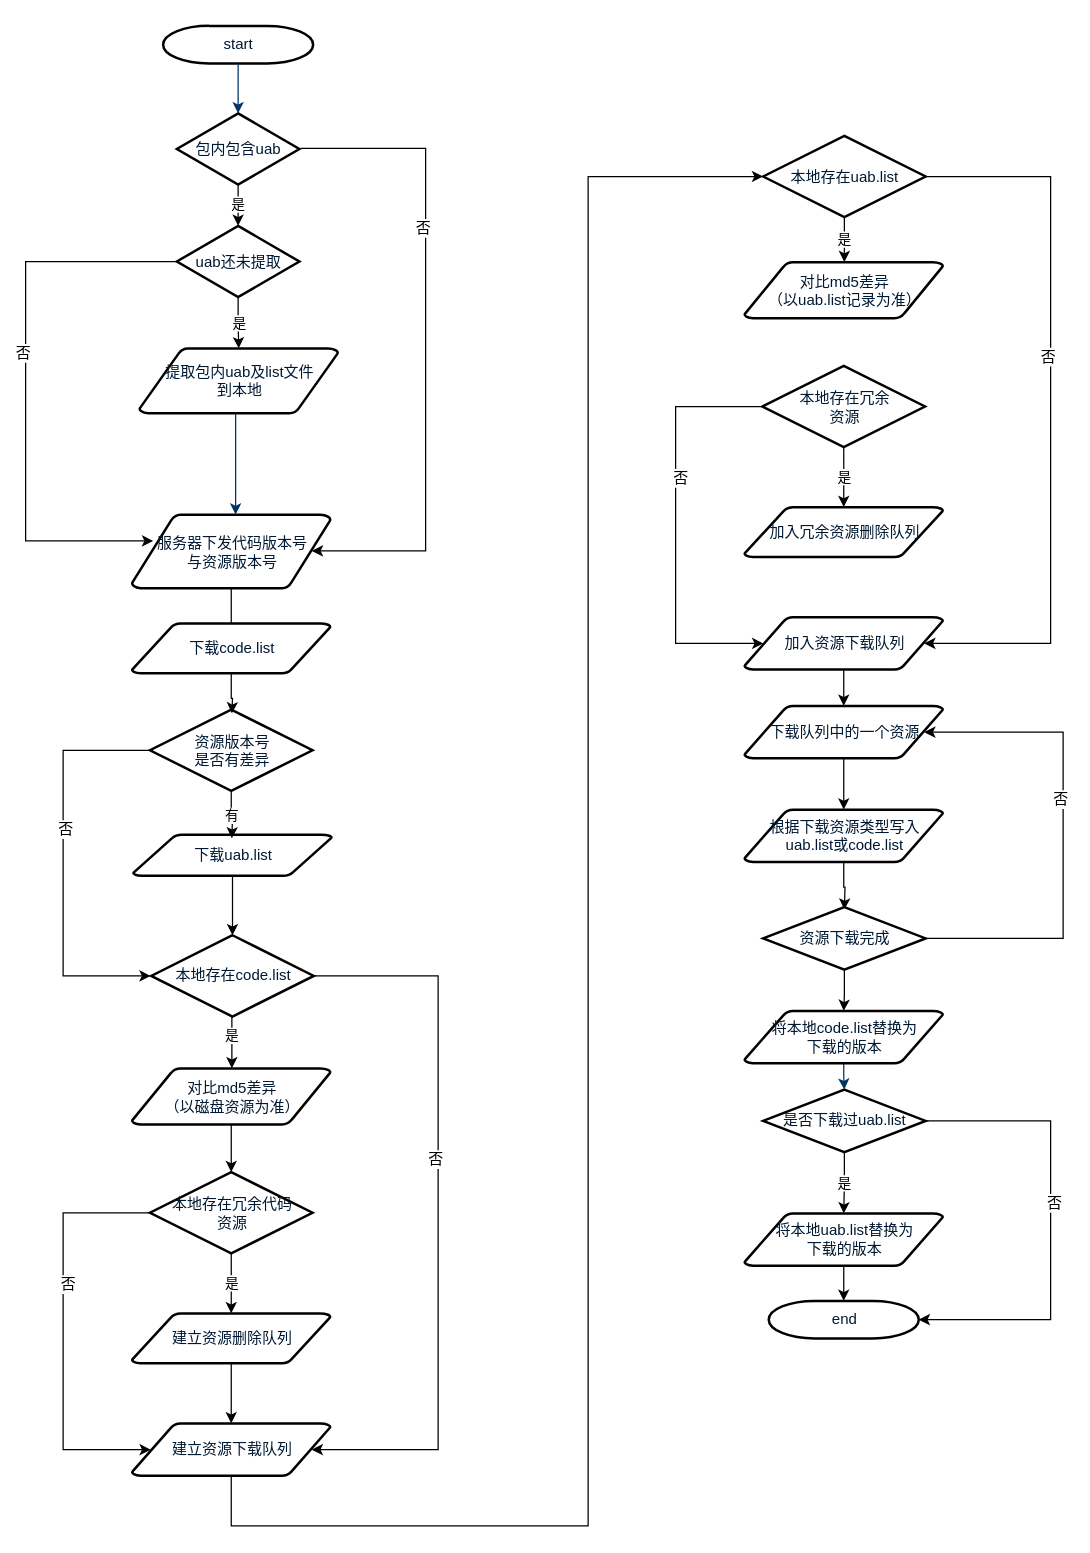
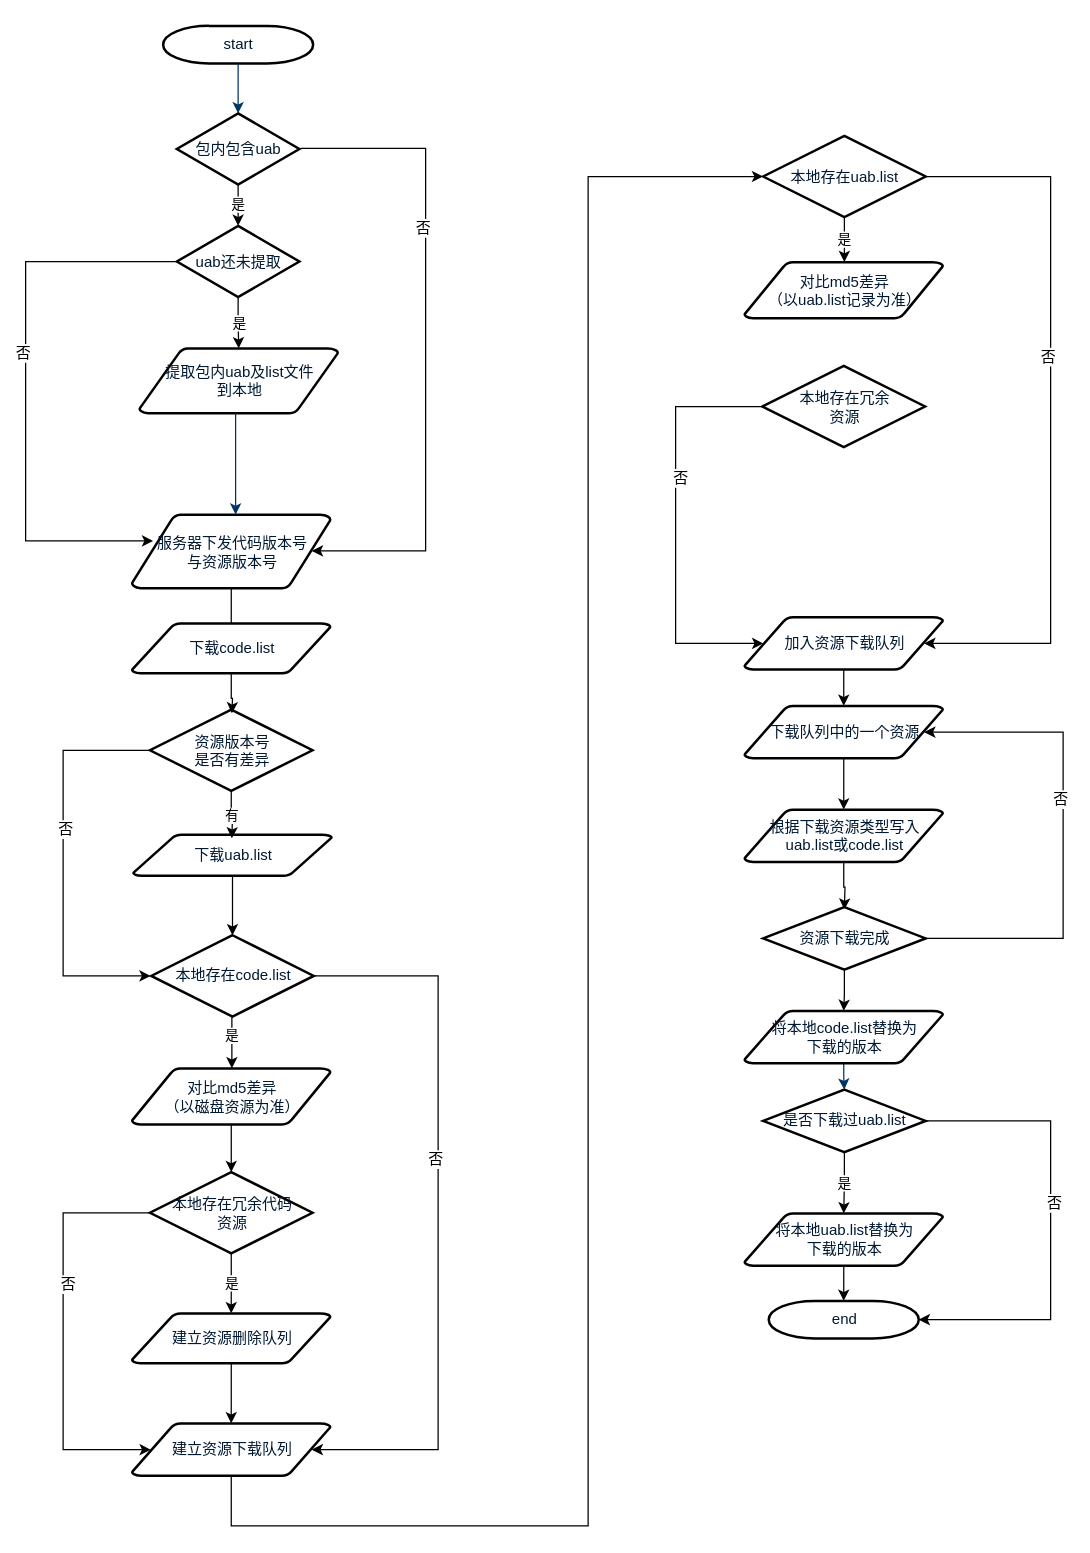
(844, 473) -> none
(844, 532) -> none
